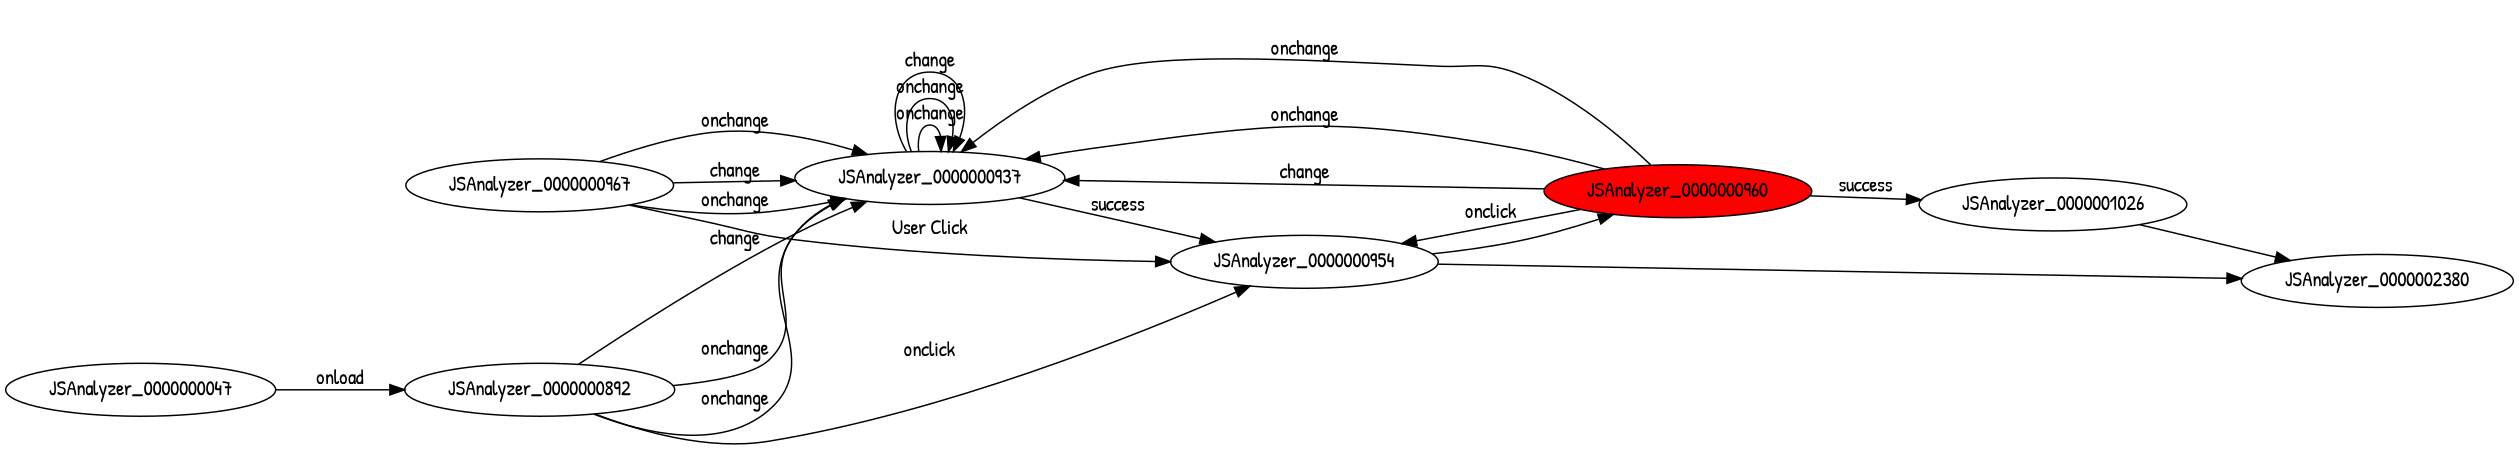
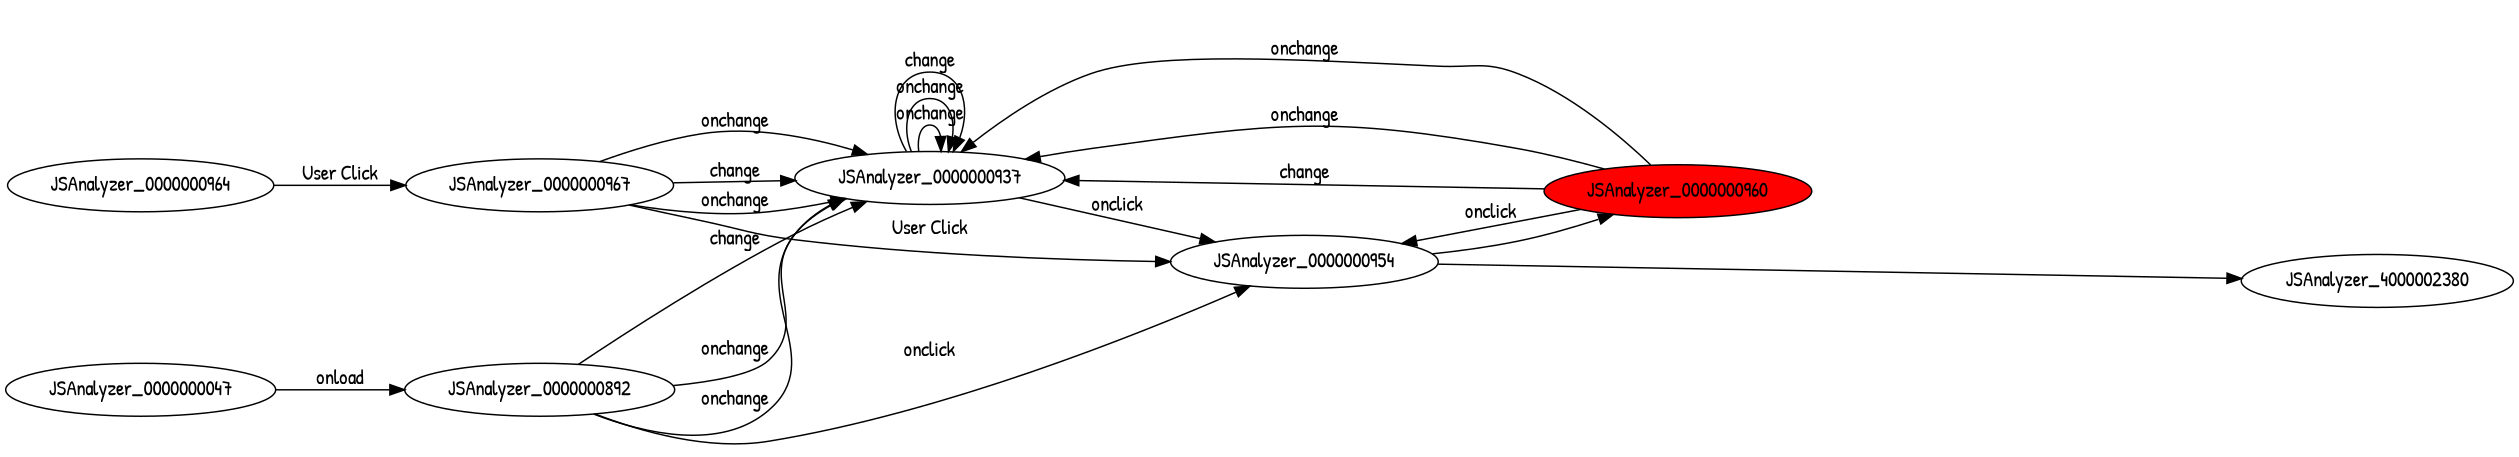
none -> (141, 185)
(2053, 204) -> none
(1118, 205) -> (1118, 205)
(2377, 281) -> (2377, 281)
